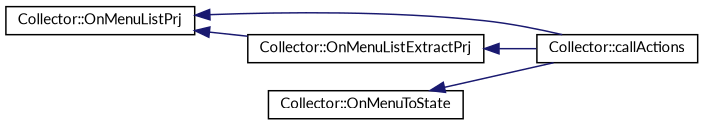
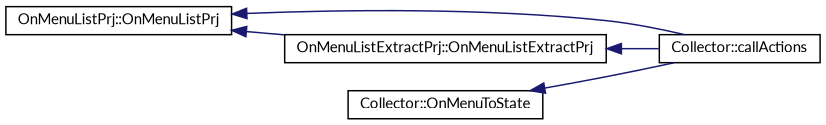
(100, 21) -> (119, 21)
(366, 49) -> (445, 49)
